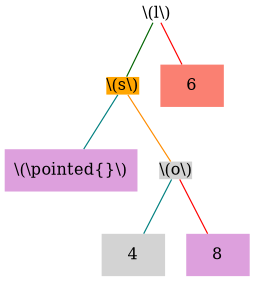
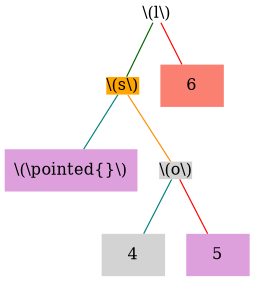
(218, 255) -> (218, 255)
